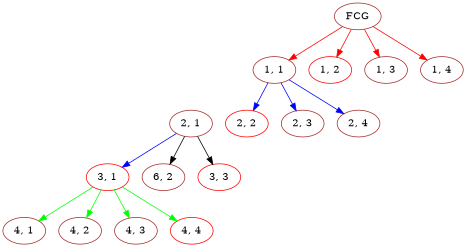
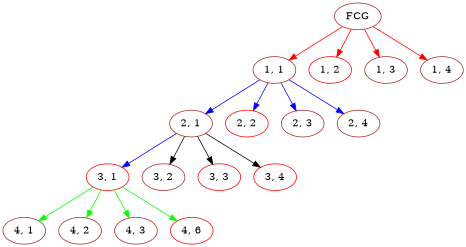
none -> (236, 95)
(163, 177) -> (163, 177)
none -> (275, 177)
(192, 231) -> (192, 231)
